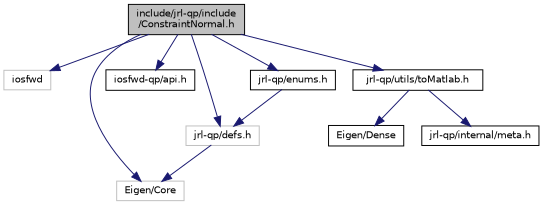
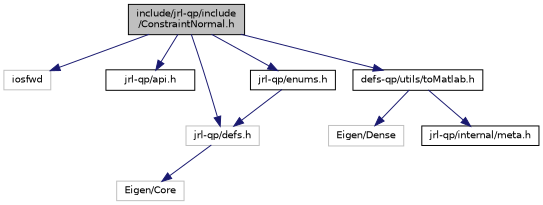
(150, 80) -> (150, 80)
(418, 80) -> (418, 80)
(91, 99) -> none
(366, 136) -> (366, 136)
